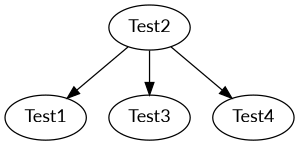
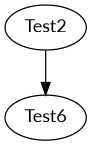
(46, 118) -> (46, 118)
(150, 118) -> none
(253, 118) -> none
